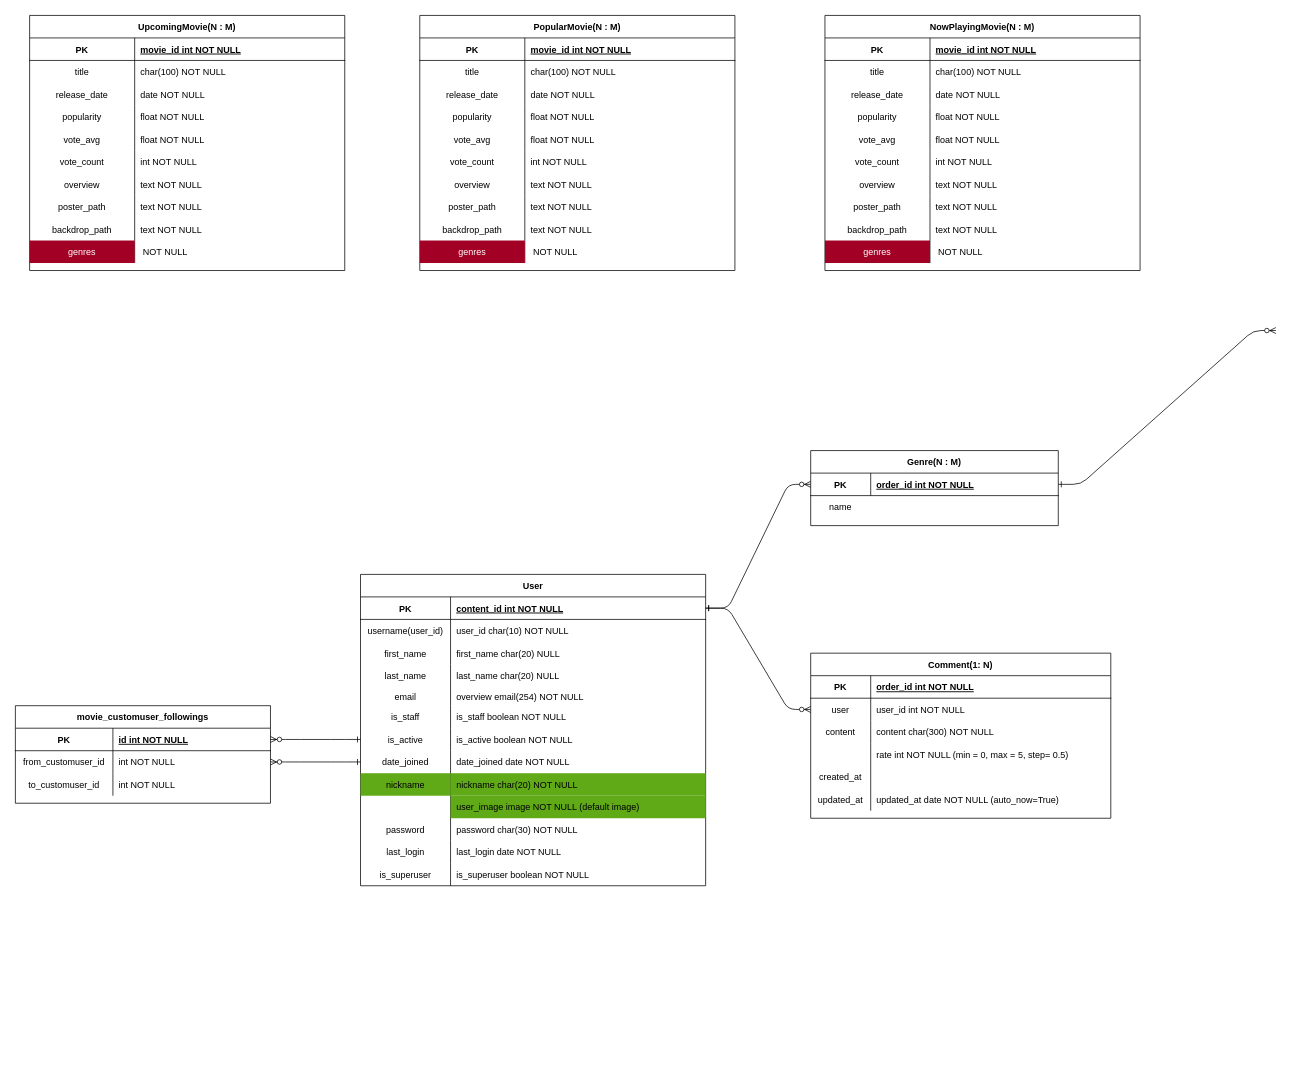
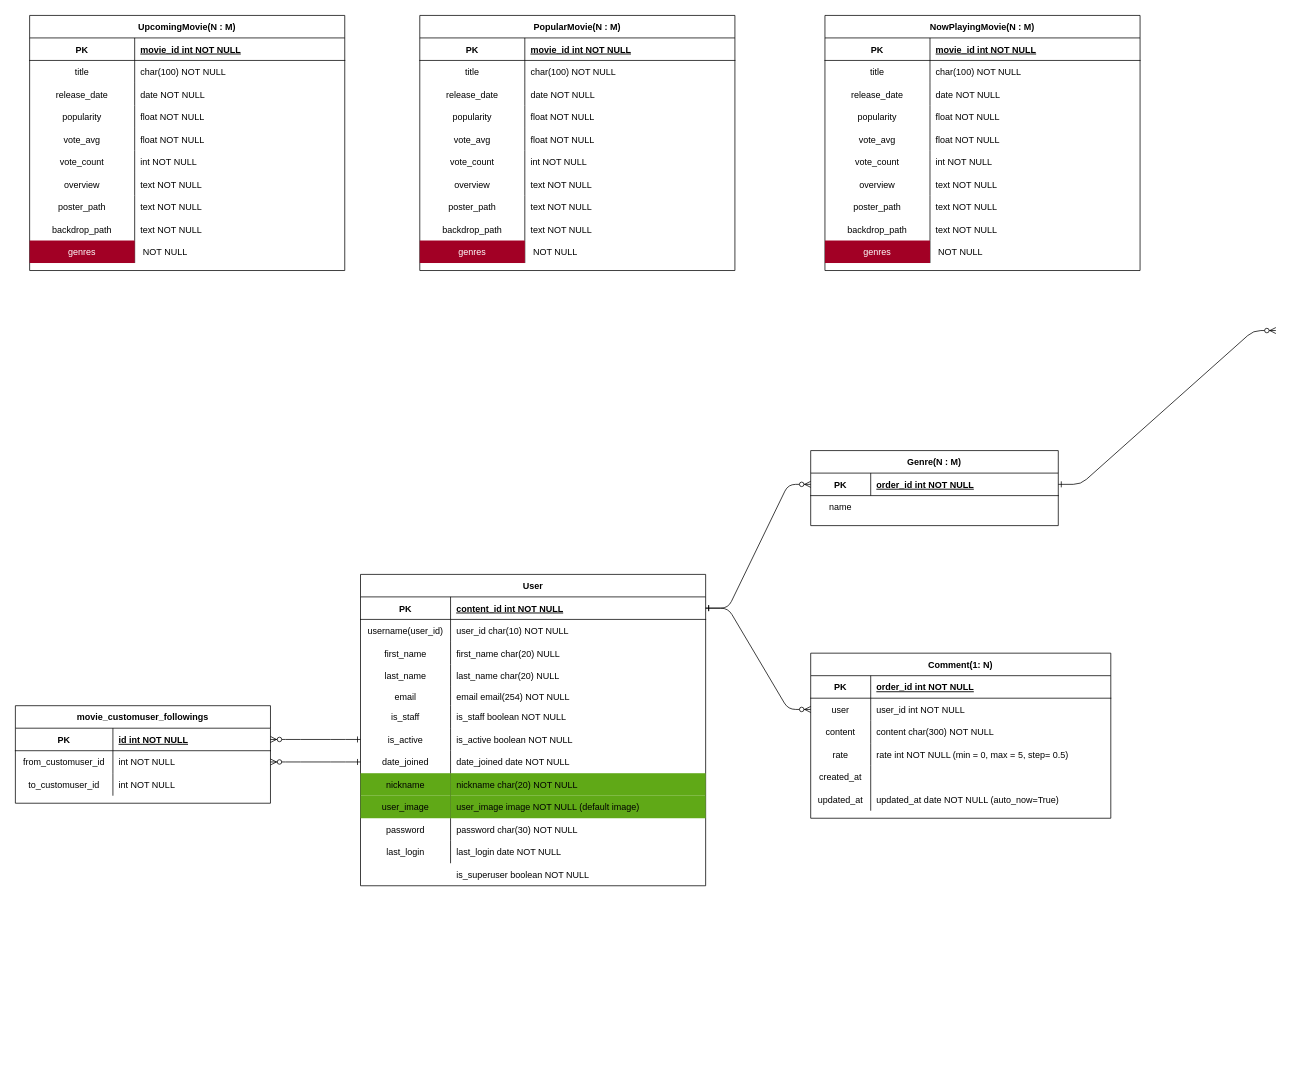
(520, 696) -> (511, 696)
none -> (840, 754)
none -> (405, 807)
(405, 874) -> none
